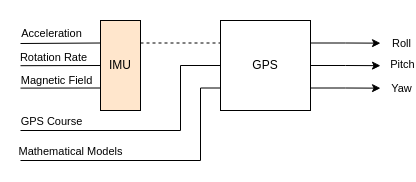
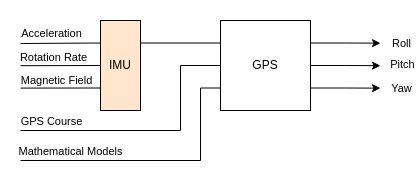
(180, 43) -> (180, 43)
